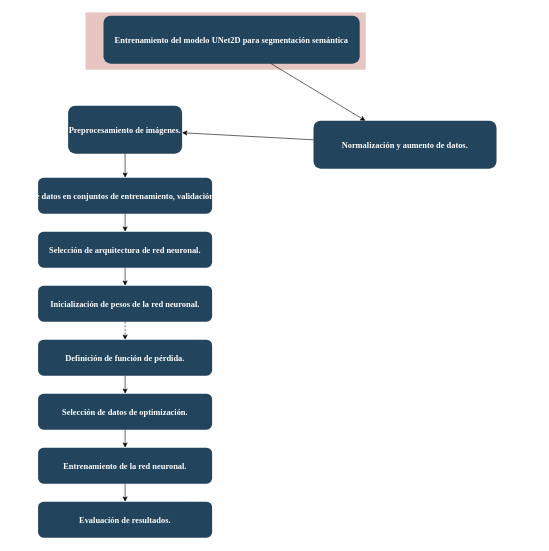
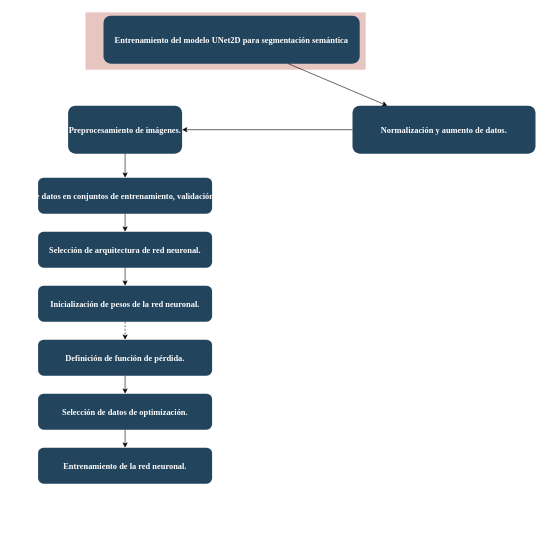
(405, 145) -> (444, 130)
(125, 496) -> none
(125, 520) -> none
